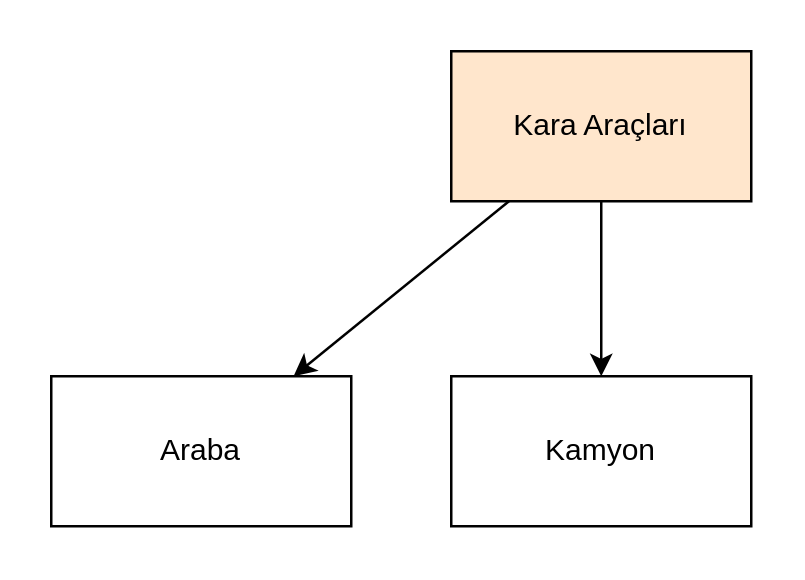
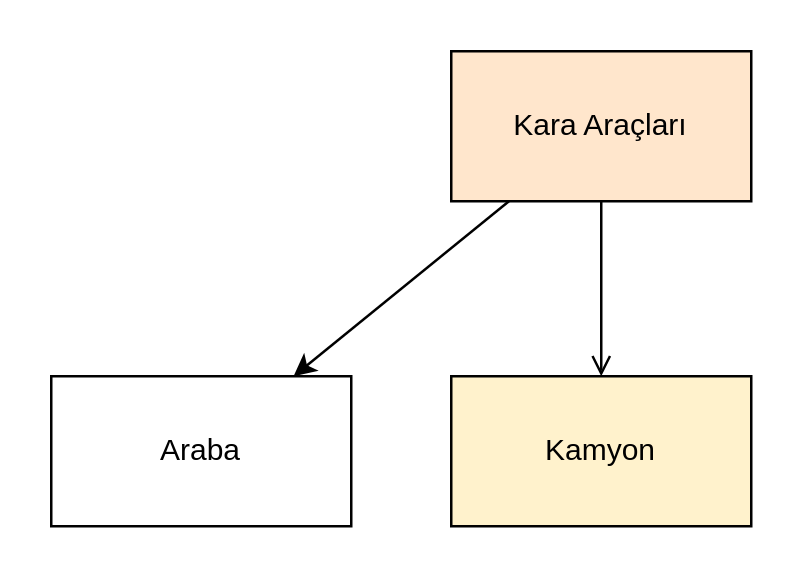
(601, 358) -> (601, 362)
(601, 451) -> (601, 451)
